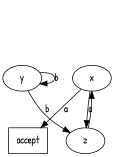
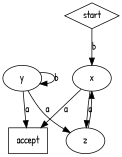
none -> (92, 16)
none -> (24, 106)
(48, 110) -> (48, 110)
